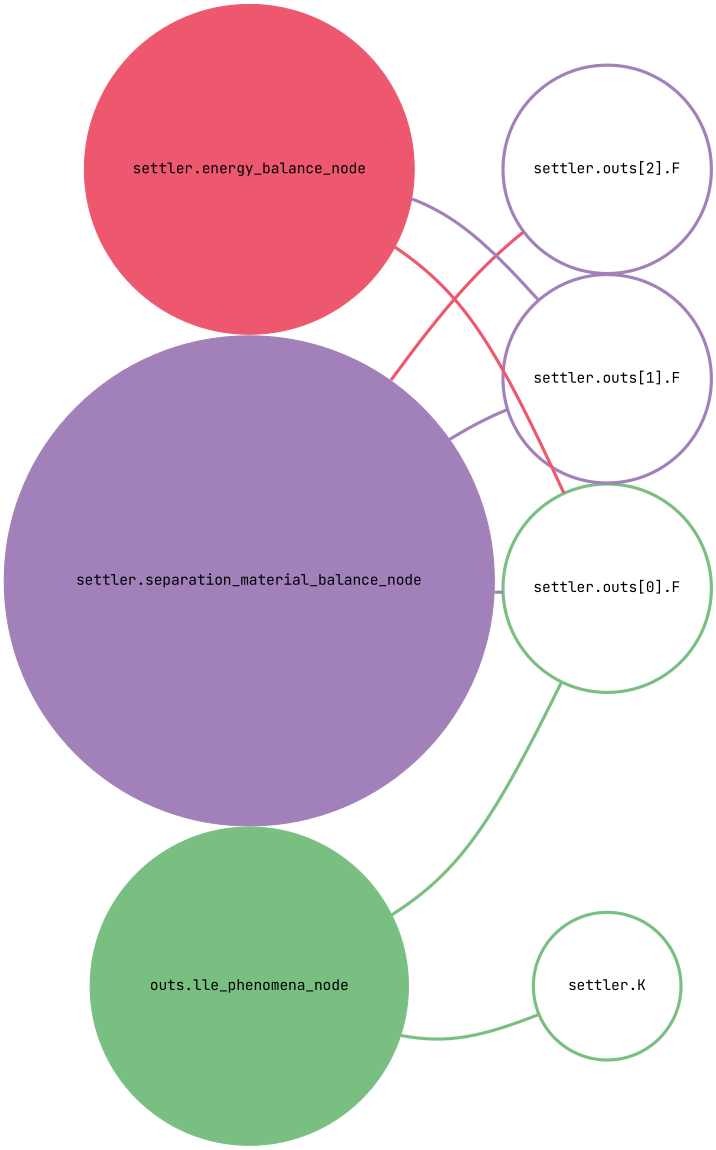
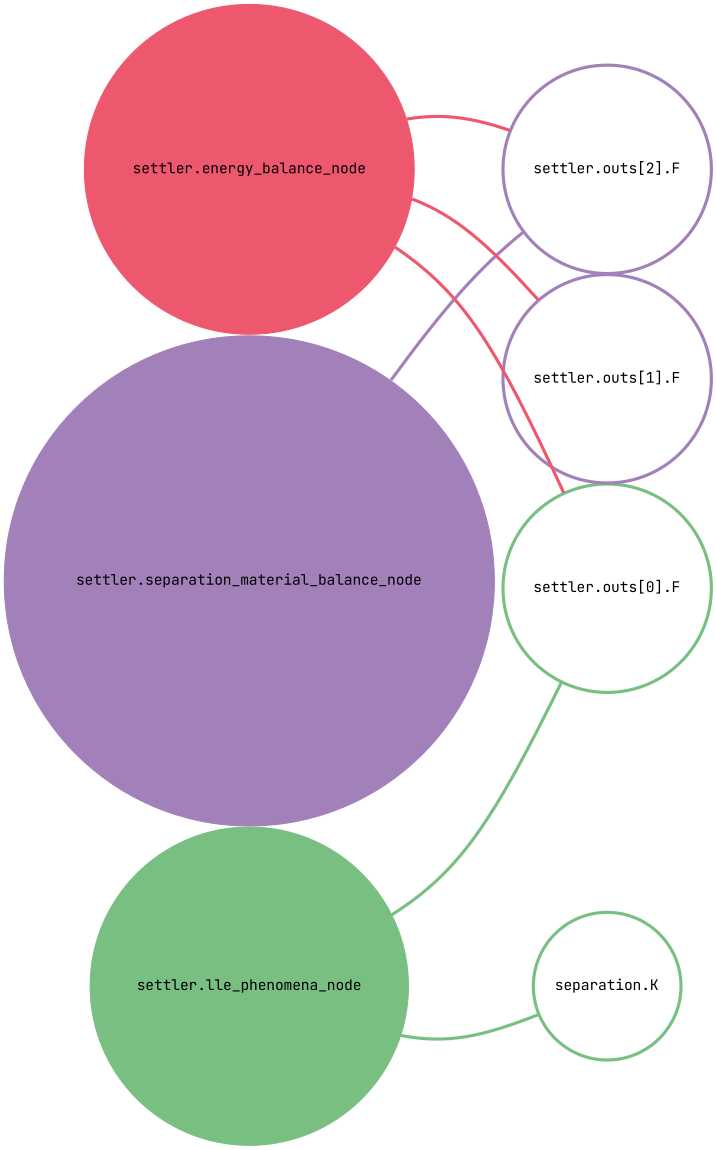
none -> (459, 118)
(481, 242) -> (481, 242)
(449, 305) -> (449, 305)
(478, 423) -> none
(499, 592) -> none
(249, 986) -> (249, 986)
(607, 986) -> (607, 986)
